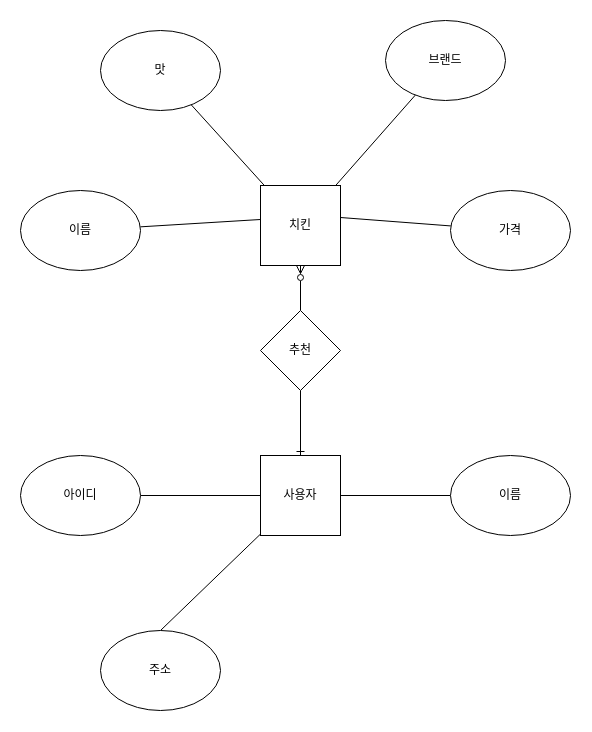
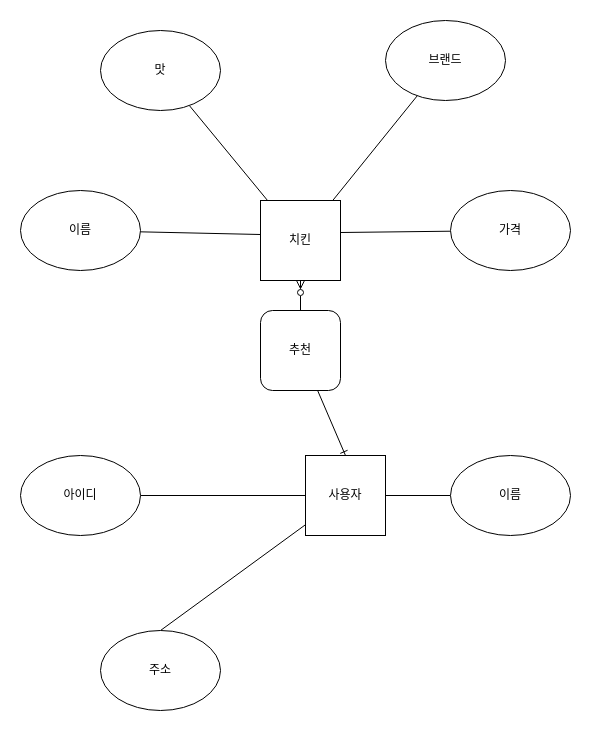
(301, 226) -> (301, 241)
(301, 351) -> (301, 351)
(301, 496) -> (346, 496)
